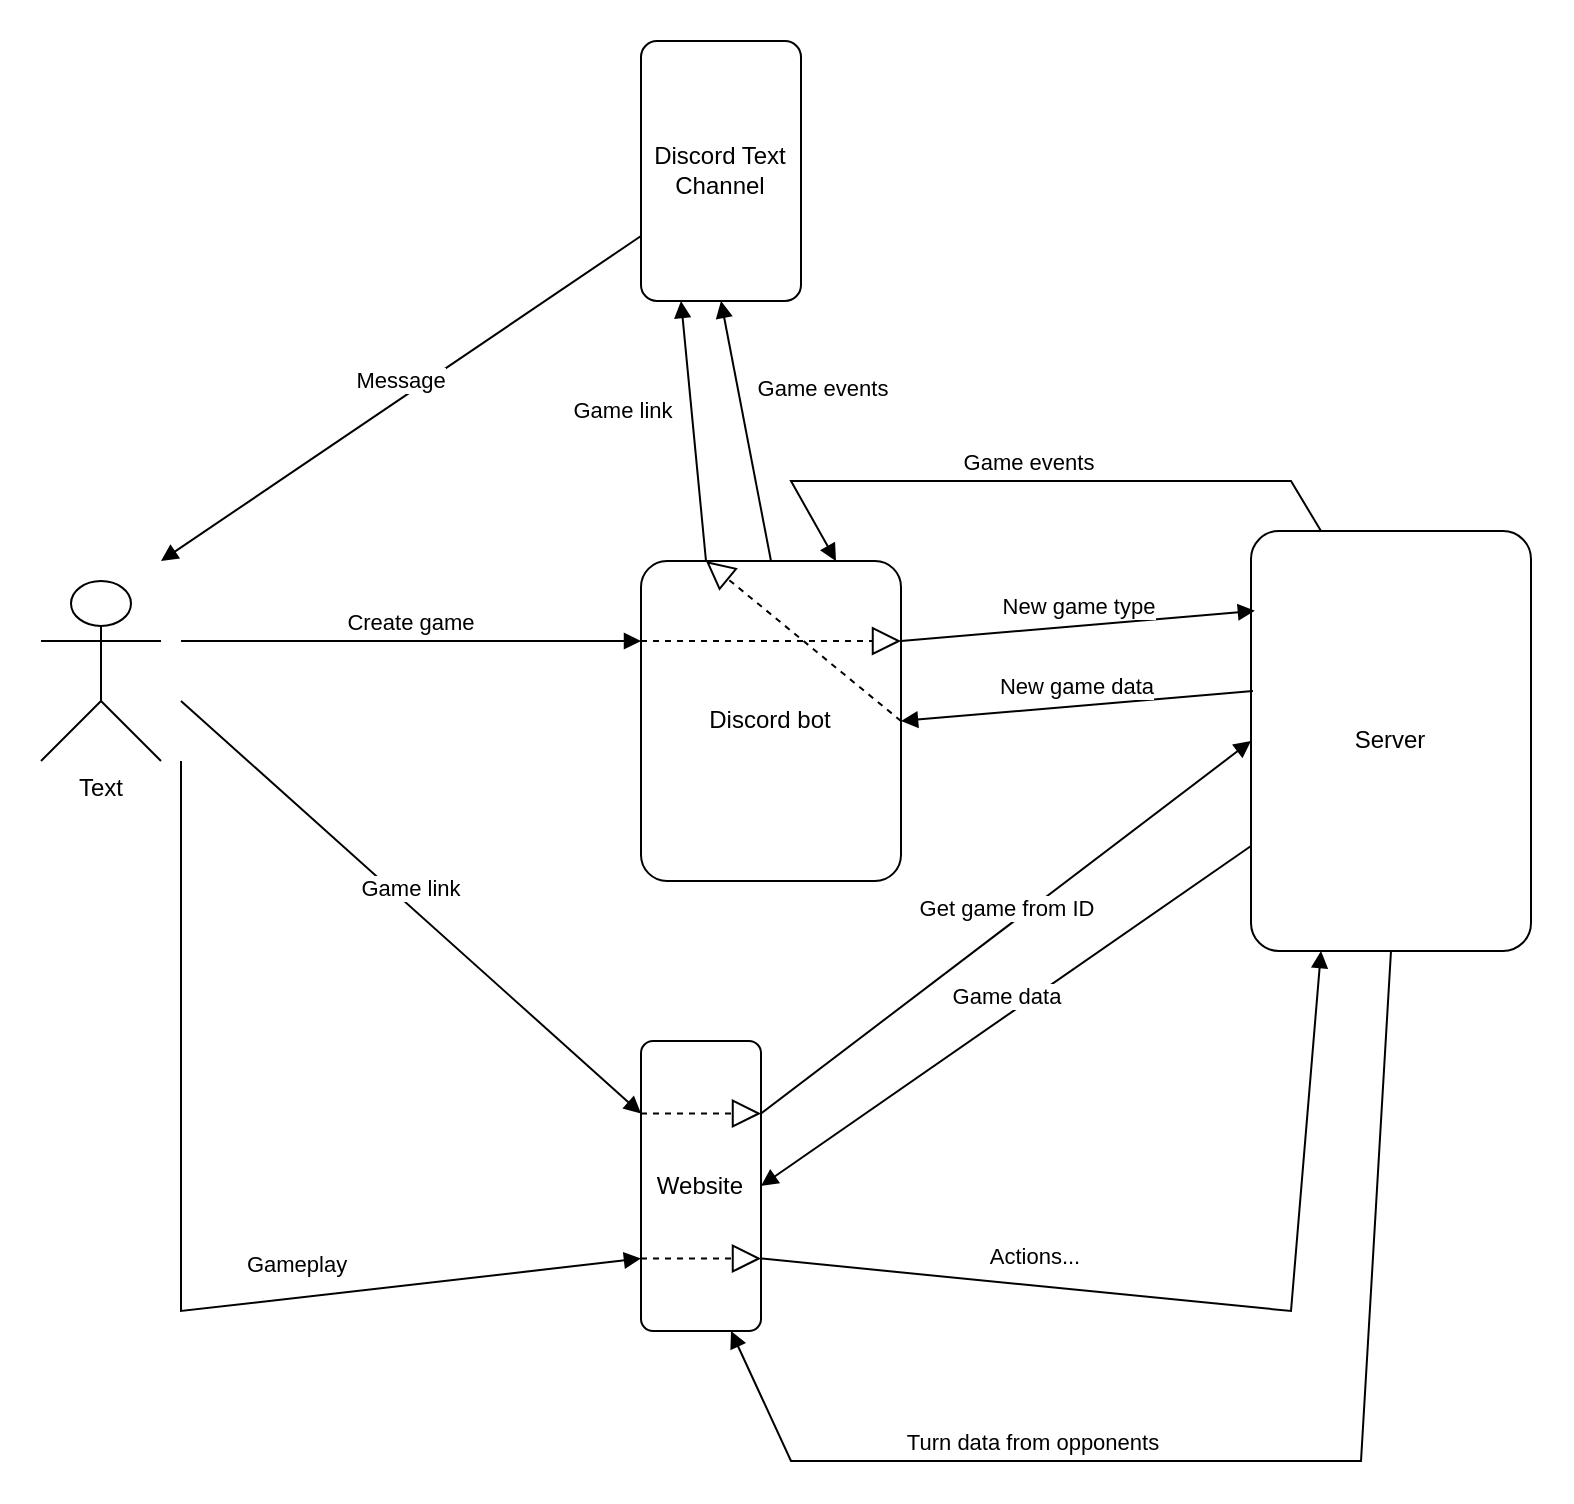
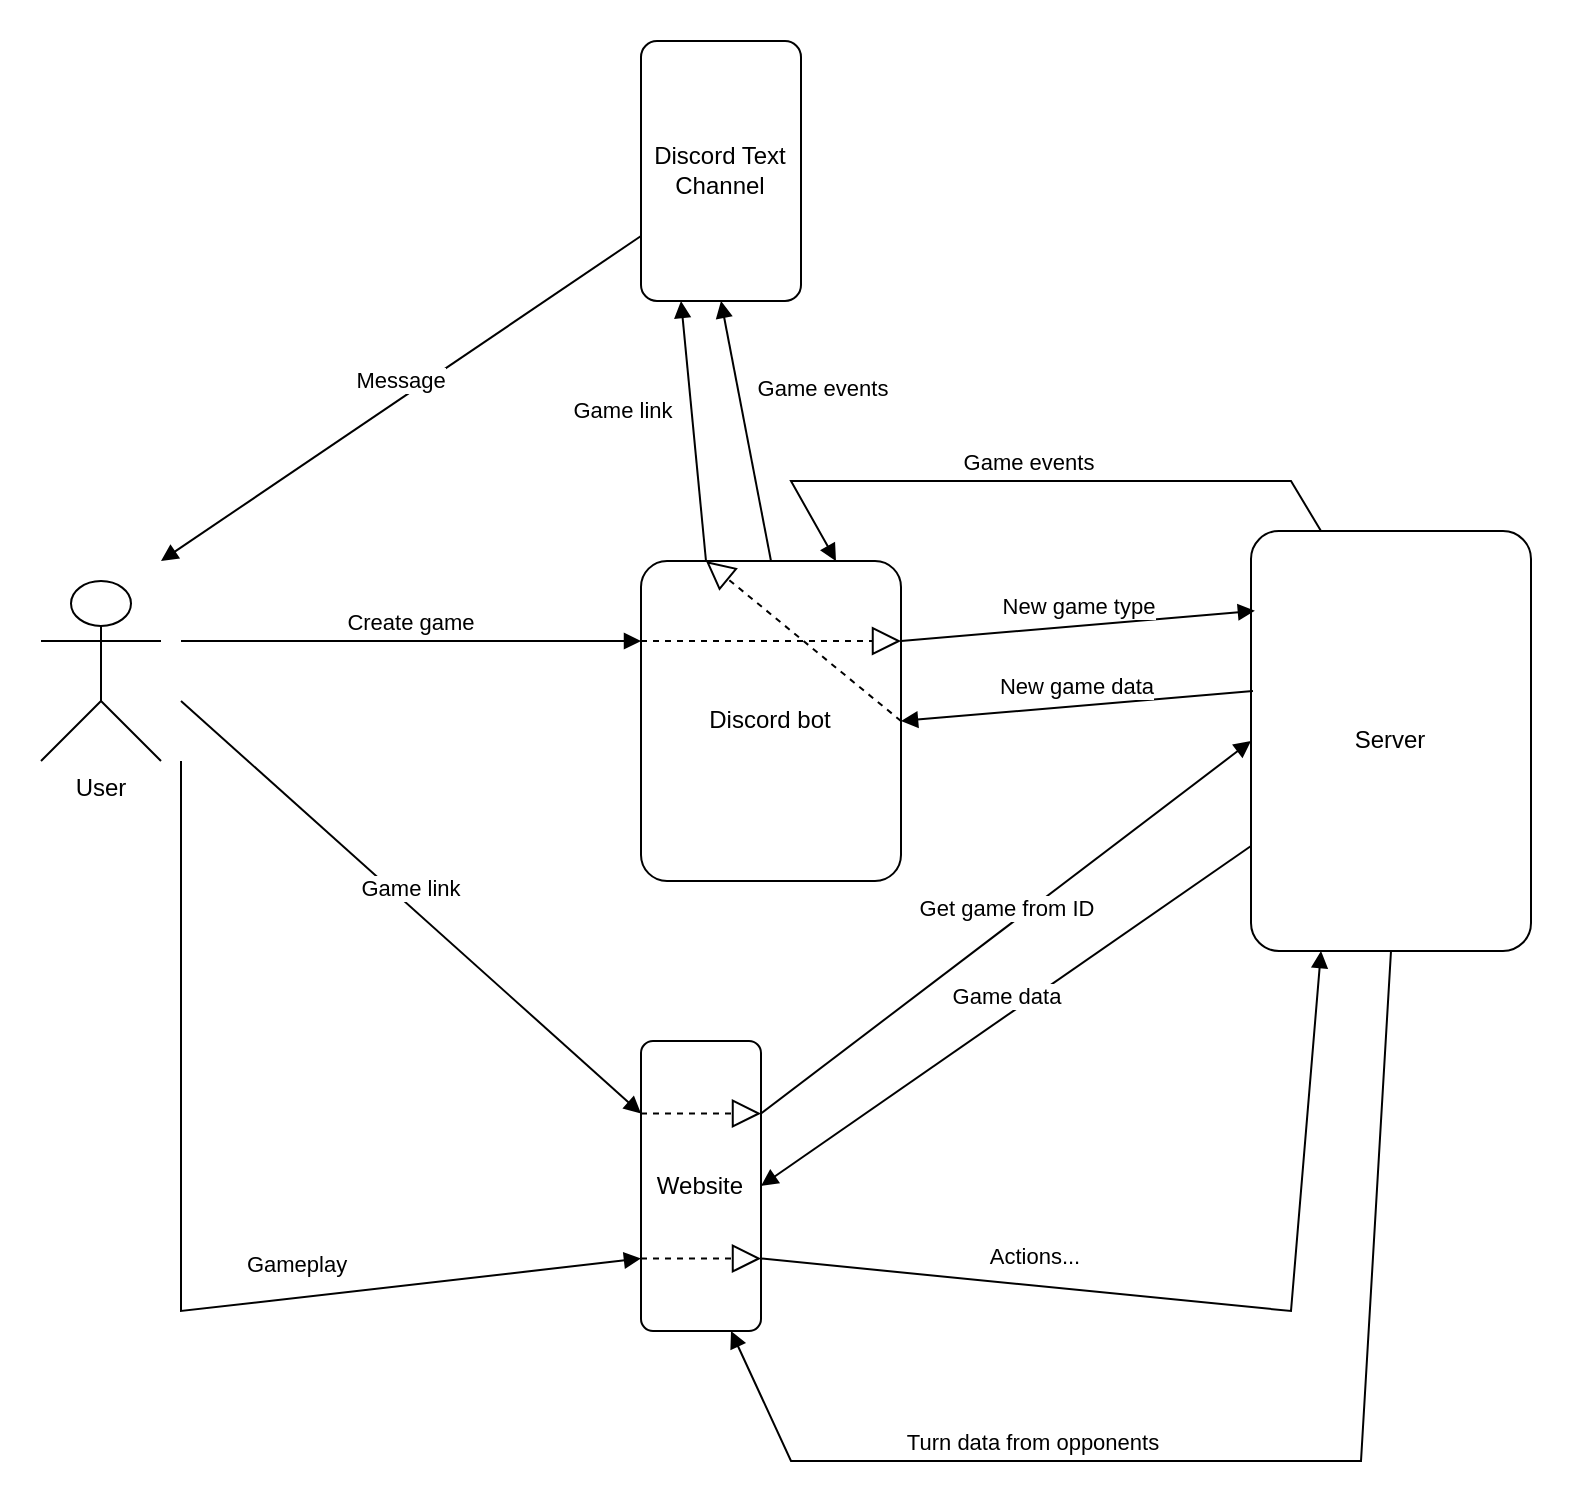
(102, 789) -> (102, 789)
